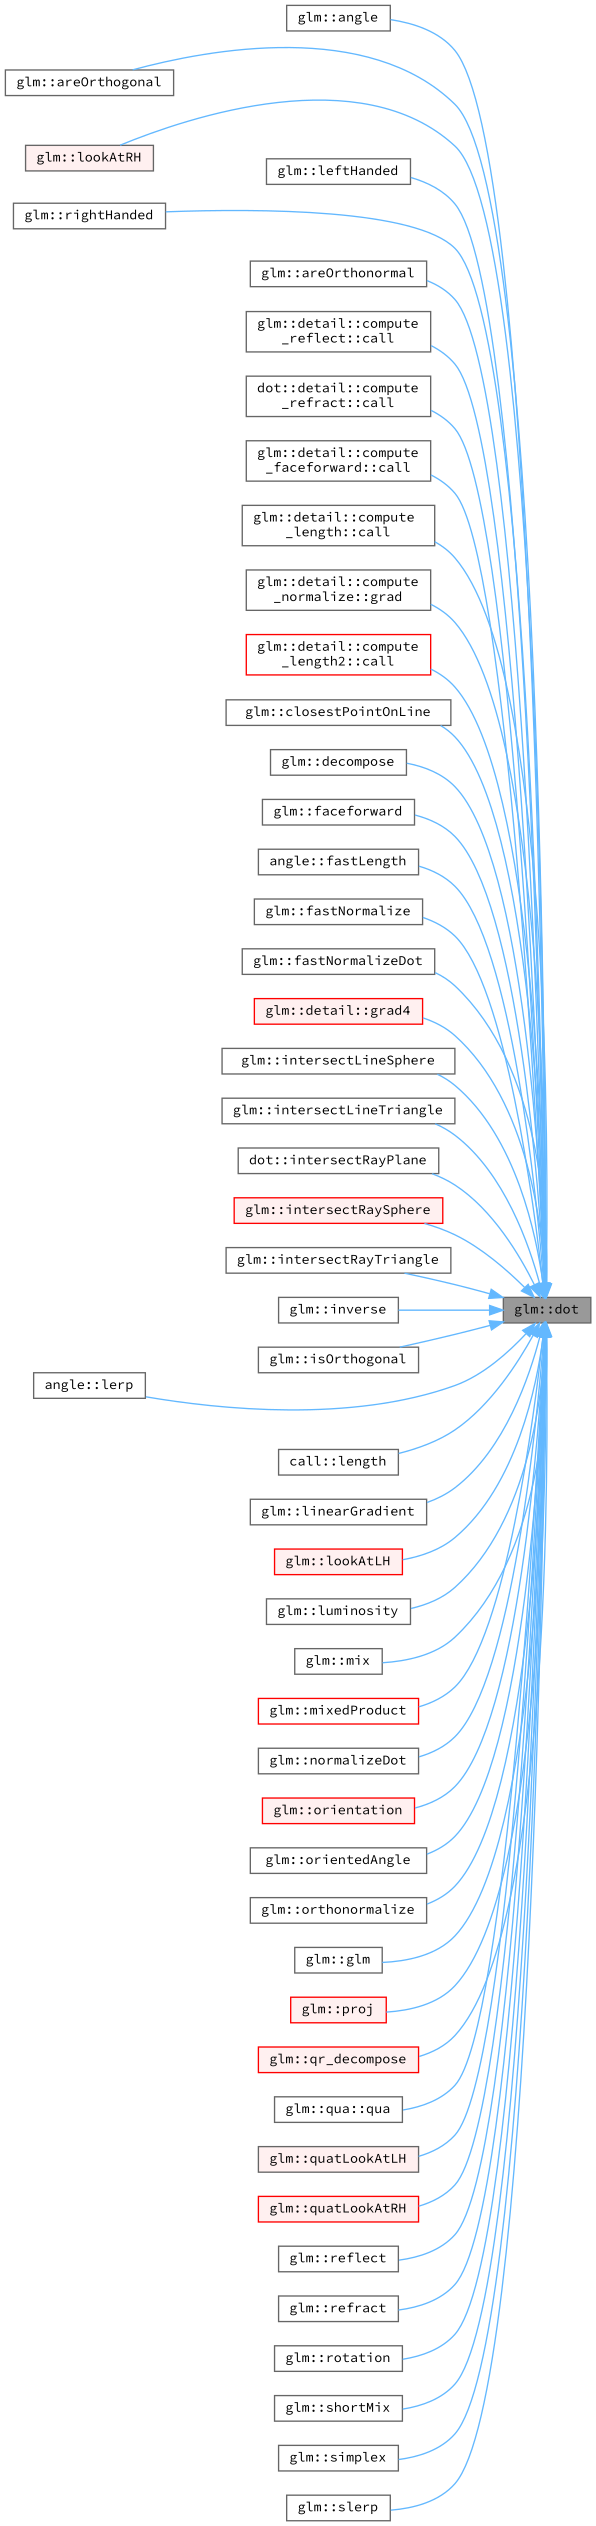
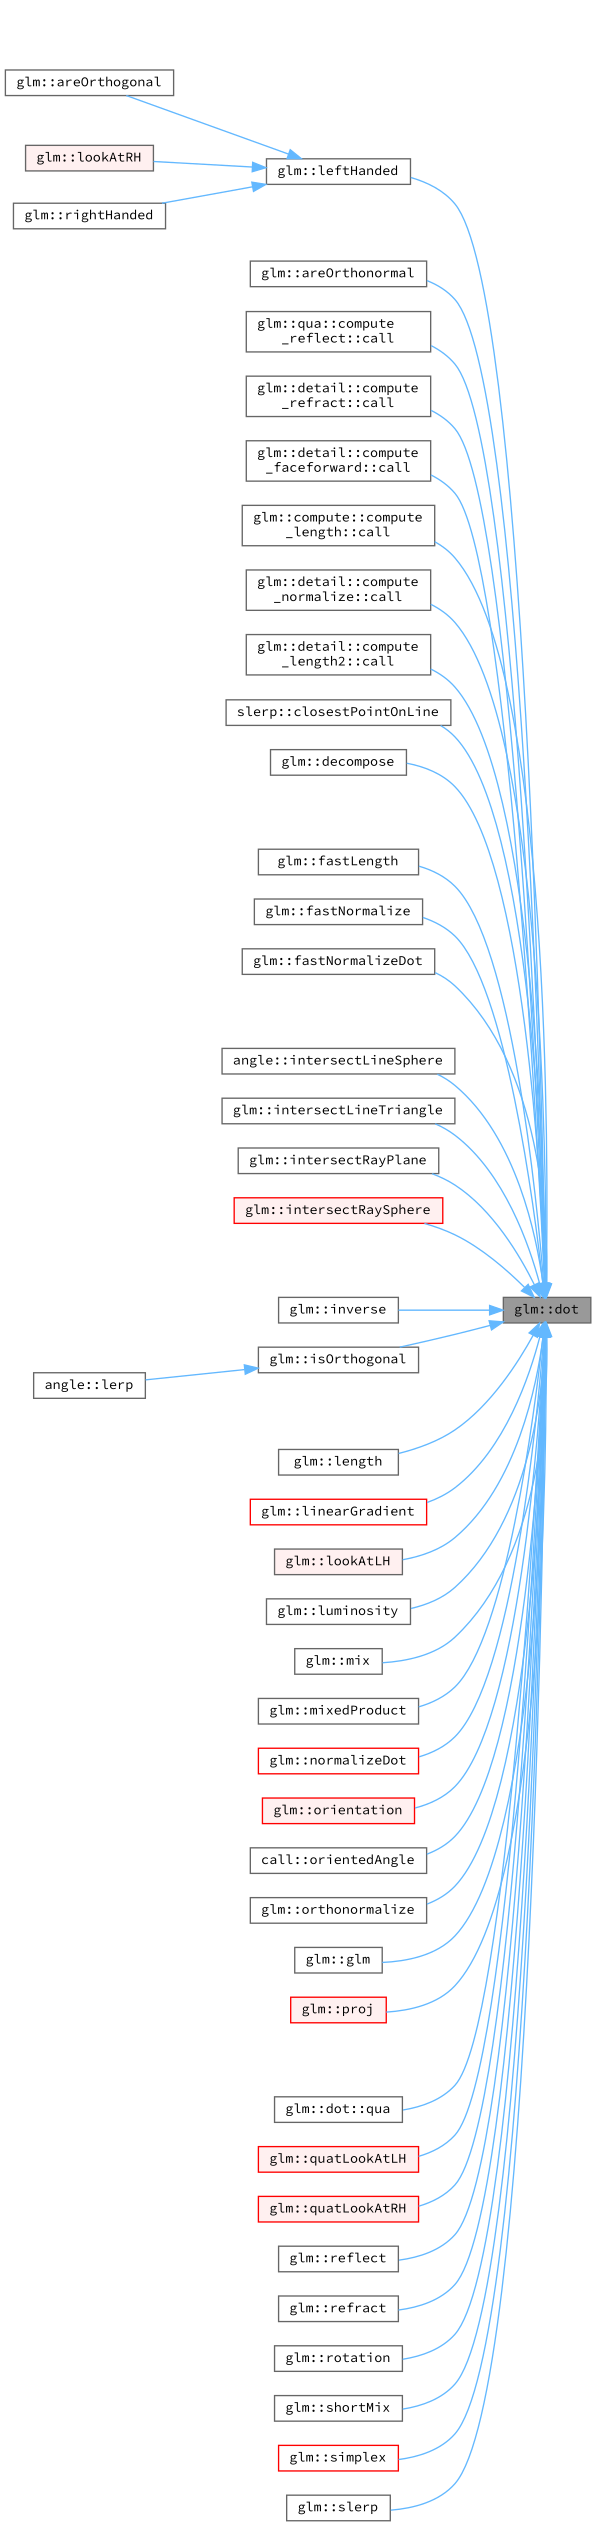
(338, 18) -> none
(472, 145) -> (207, 125)
(479, 201) -> (203, 164)
(470, 284) -> (207, 195)
(338, 332) -> (338, 332)
(338, 396) -> (338, 396)
(338, 526) -> (338, 526)
(338, 590) -> (338, 590)
(338, 655) -> (338, 655)
(338, 713) -> (338, 713)
(338, 812) -> none
(338, 862) -> (338, 862)
(338, 1011) -> none
(338, 1061) -> (338, 1061)
(338, 1161) -> (338, 1161)
(338, 1260) -> none
(346, 1407) -> (195, 1375)
(338, 1462) -> (338, 1462)
(338, 1512) -> (338, 1512)
(338, 1562) -> (338, 1562)
(338, 1711) -> (338, 1711)
(338, 1761) -> (338, 1761)
(338, 1861) -> (338, 1861)
(338, 2060) -> none
(338, 2110) -> (338, 2110)
(338, 2159) -> (338, 2159)
(338, 2458) -> (338, 2458)
